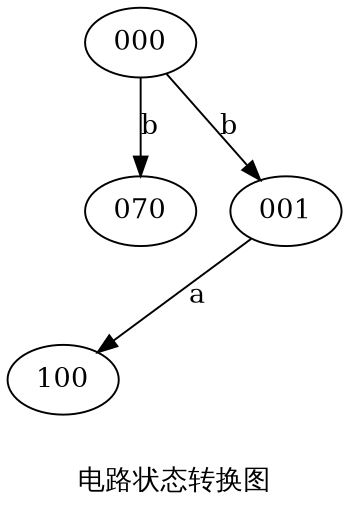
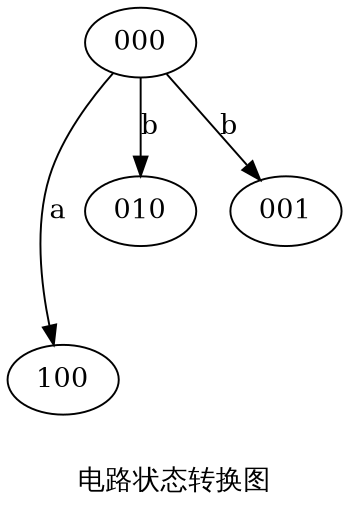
(141, 211) -> (141, 211)
(182, 290) -> (46, 190)
